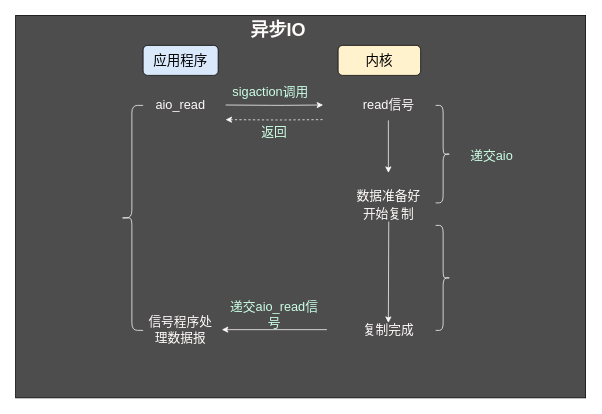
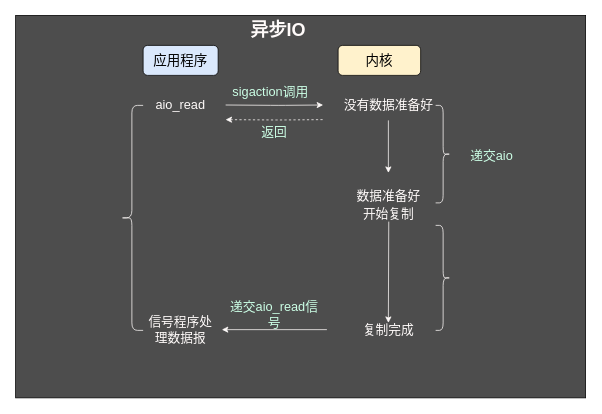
(389, 105) -> (389, 105)
